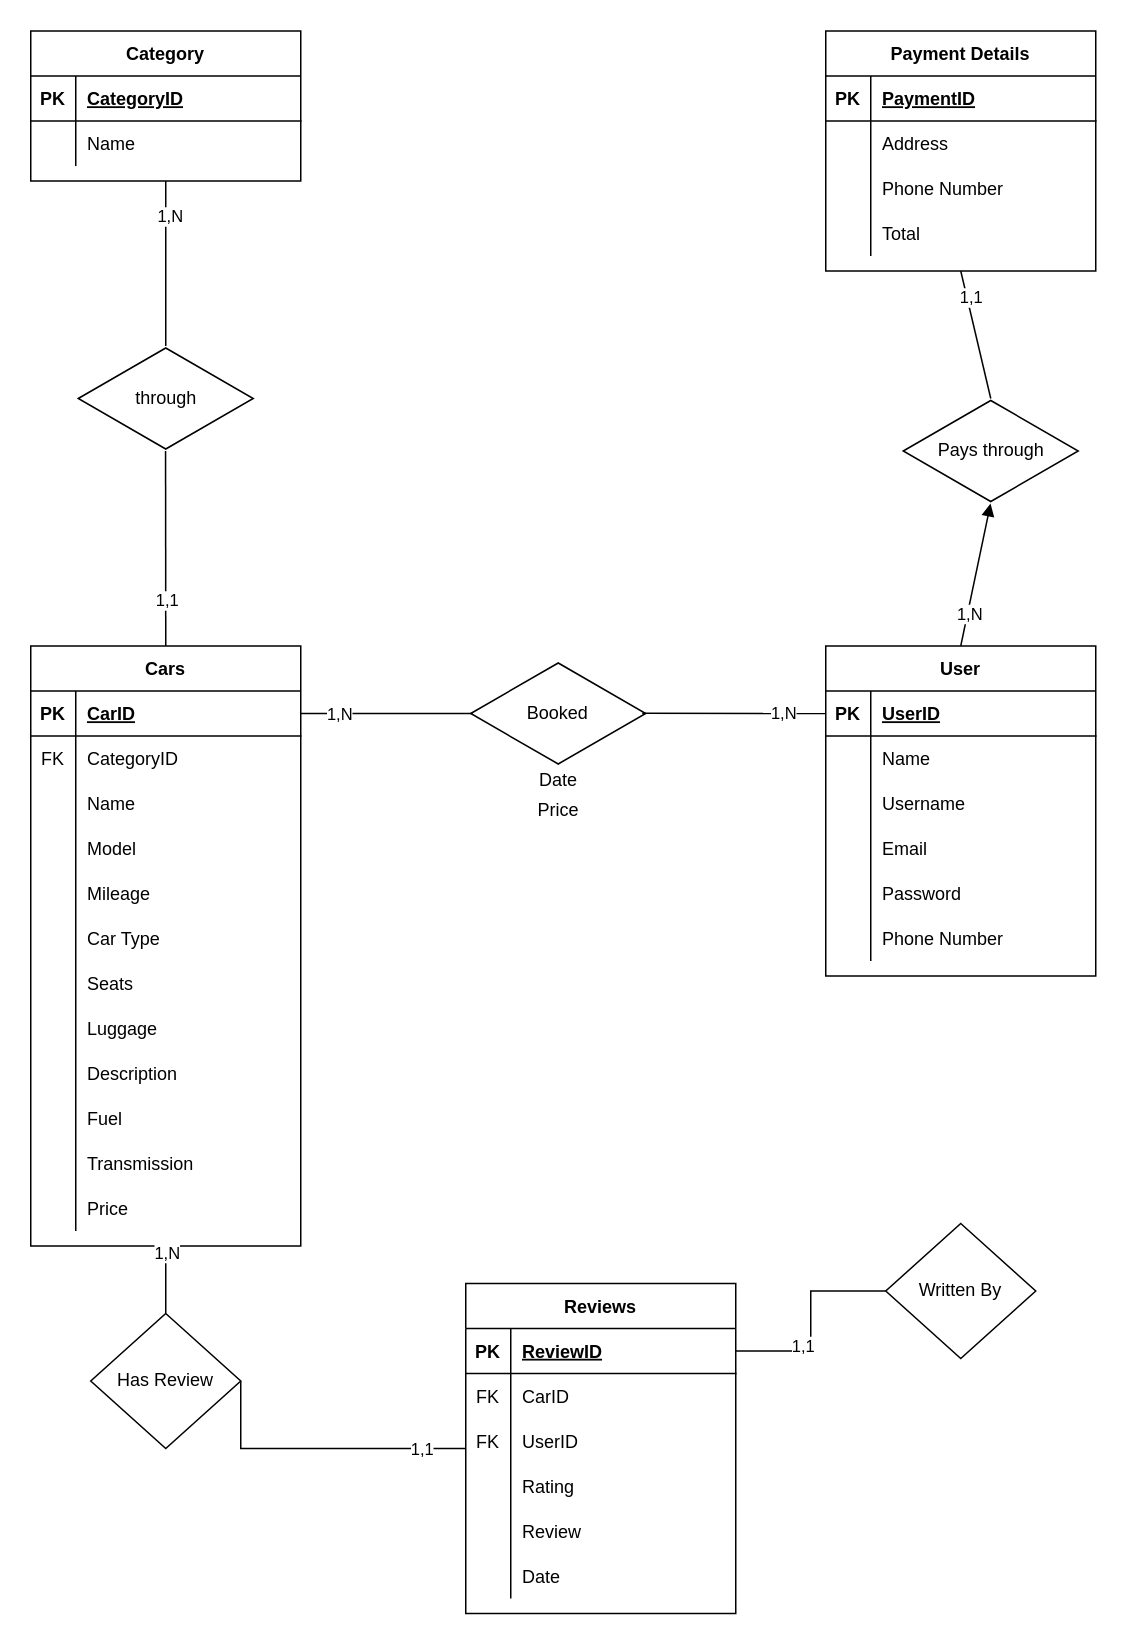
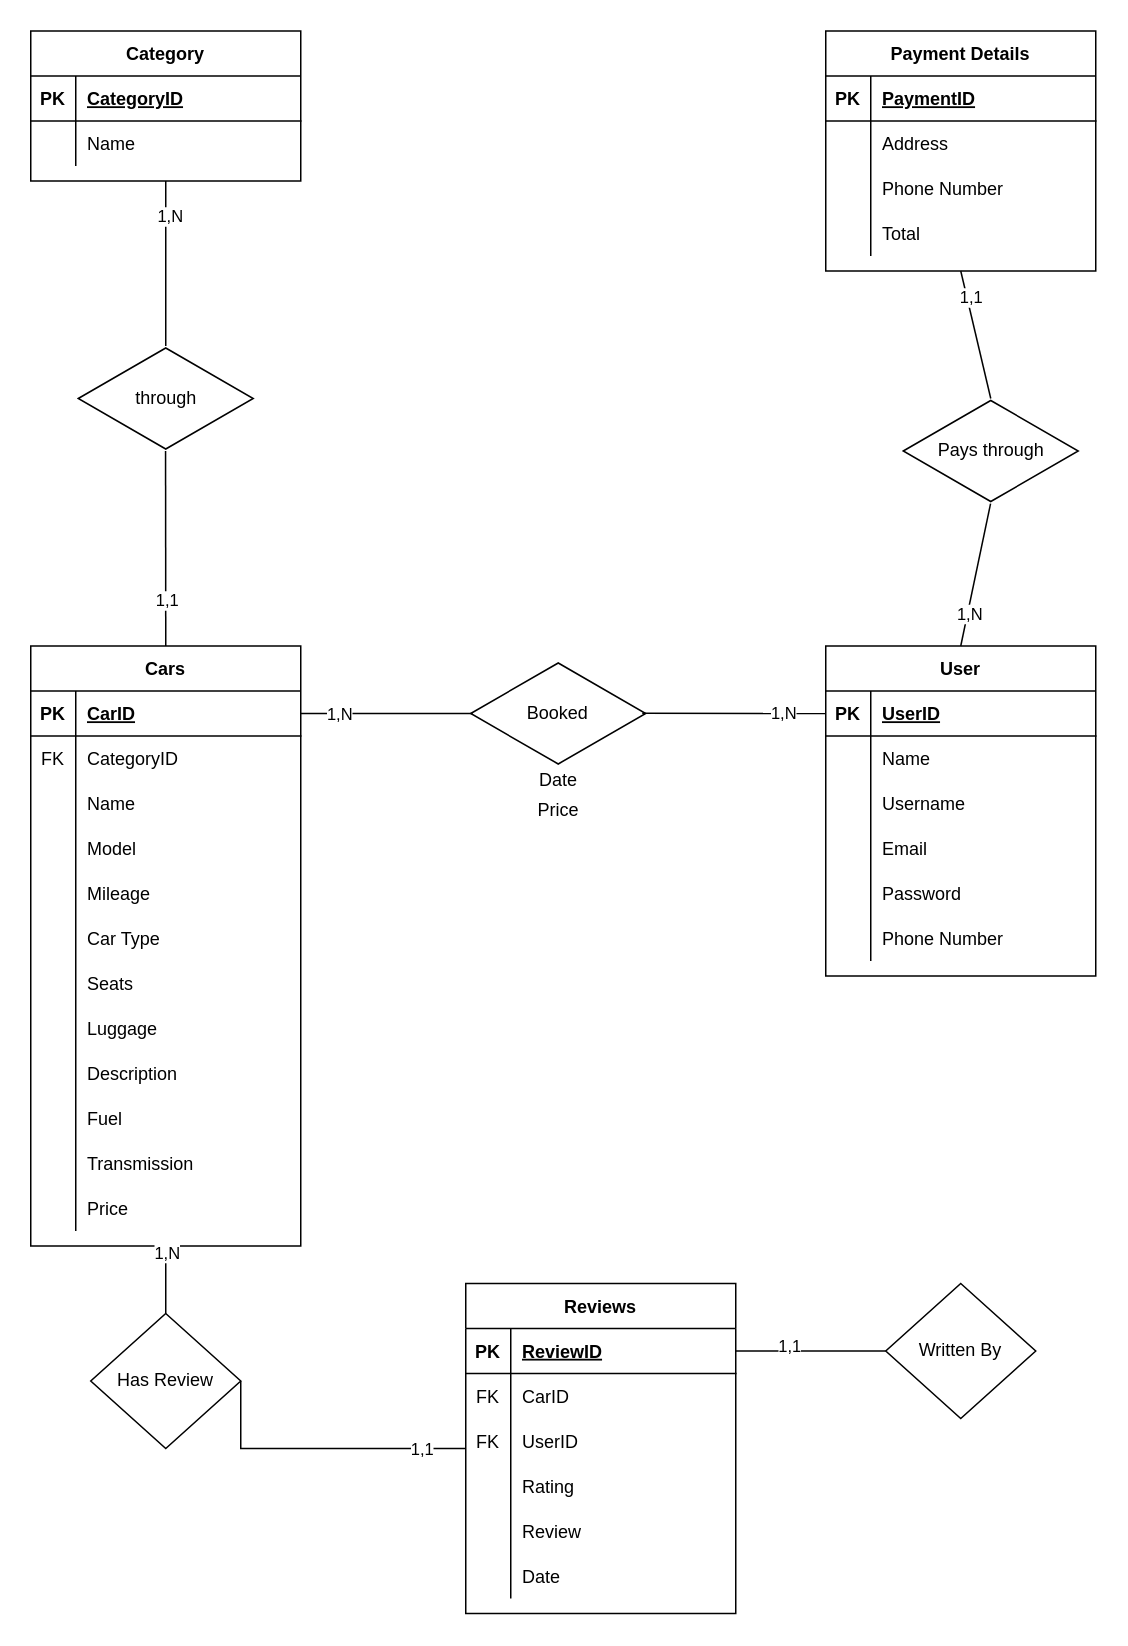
(988, 517) -> (989, 511)
(961, 1291) -> (961, 1351)
